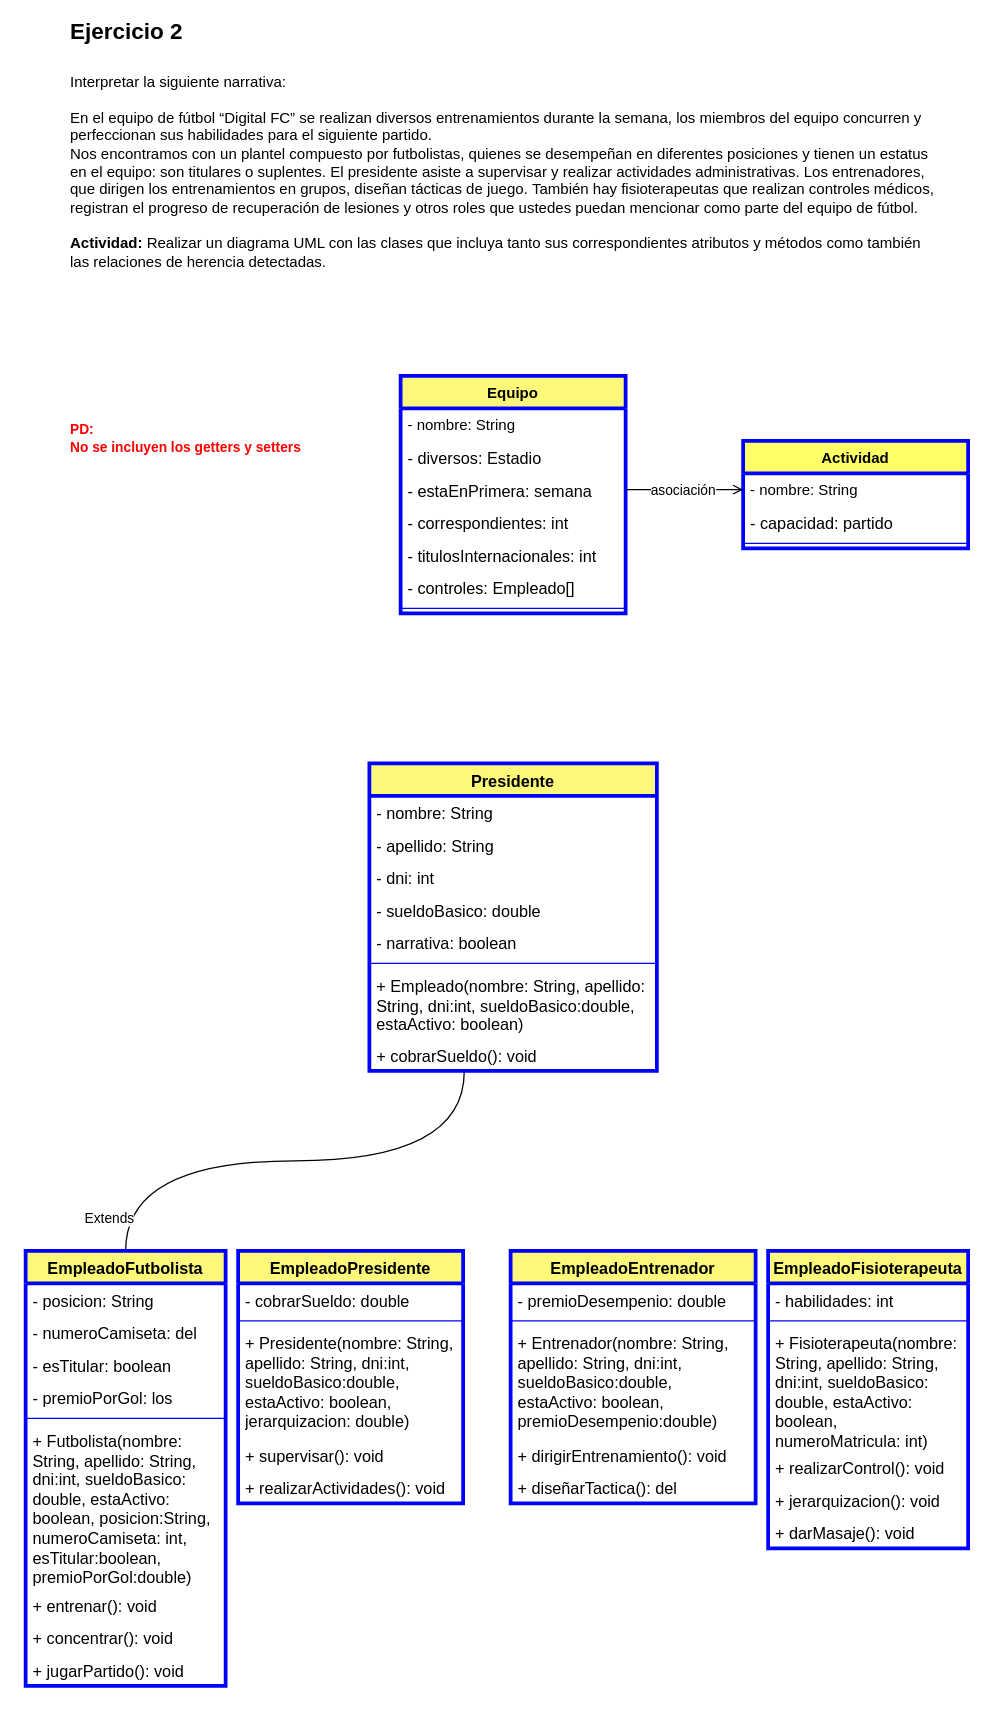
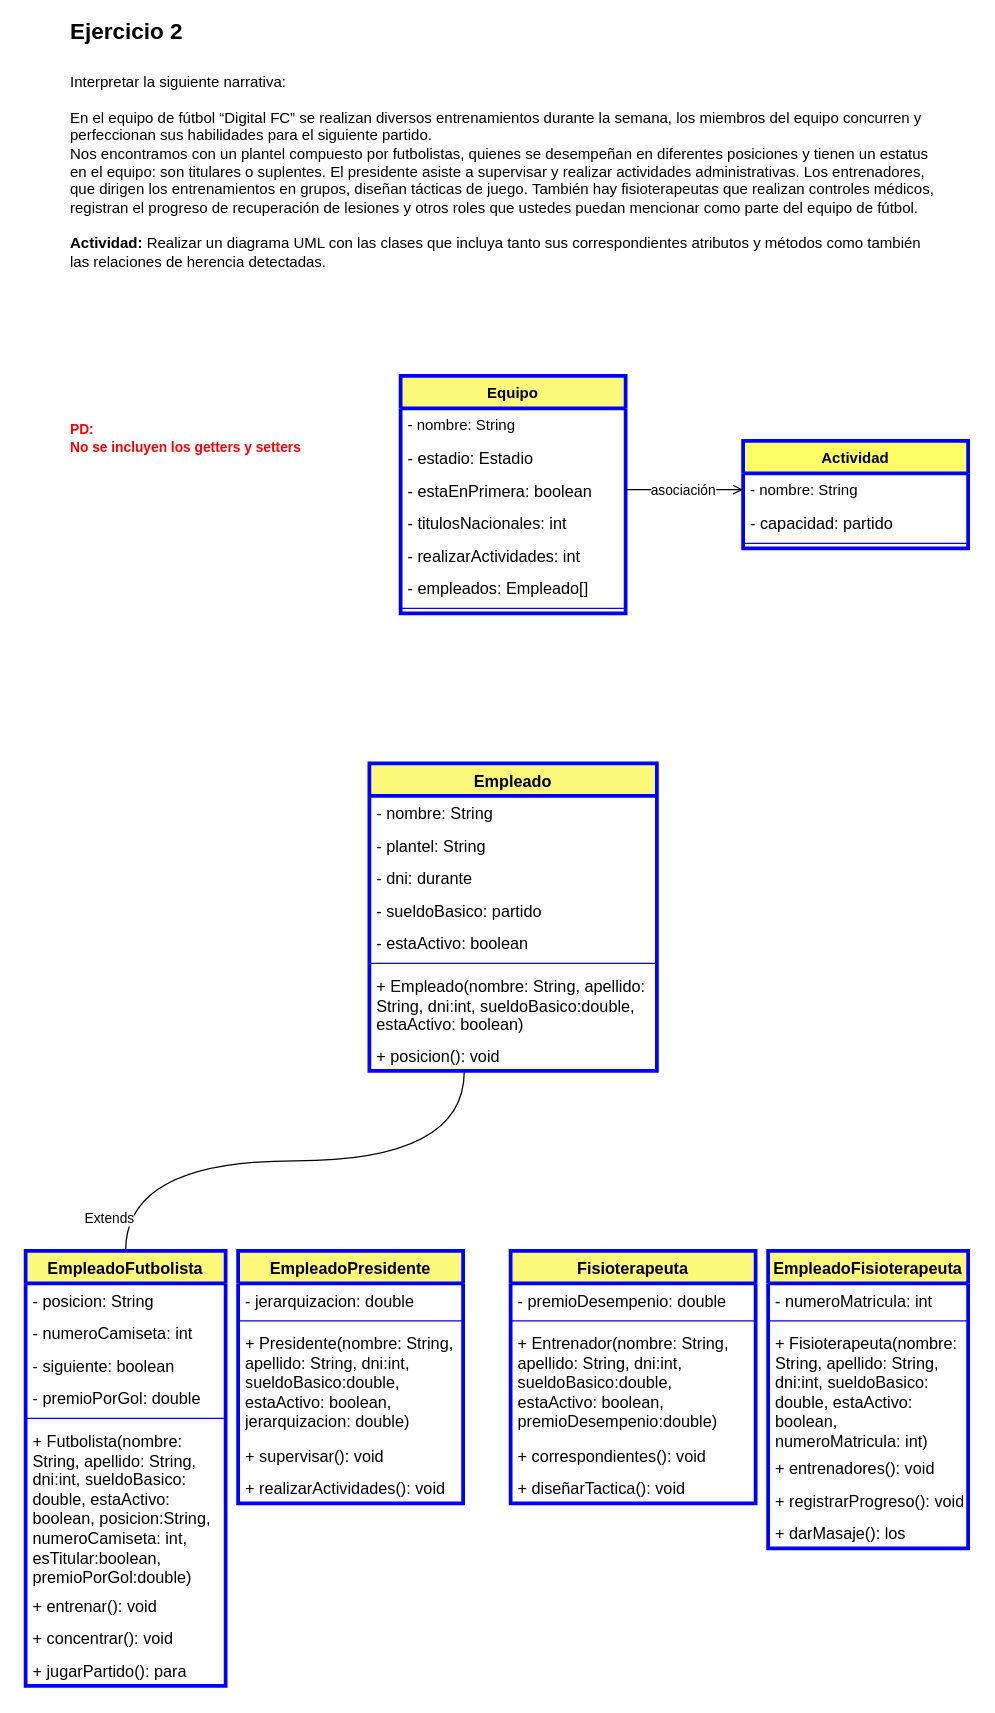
(483, 458) -> (479, 458)
(504, 491) -> (506, 491)
(502, 523) -> (500, 523)
(523, 556) -> (509, 556)
(502, 588) -> (502, 588)
(513, 781) -> (513, 781)
(443, 846) -> (441, 846)
(411, 878) -> (432, 878)
(464, 911) -> (468, 911)
(457, 943) -> (461, 943)
(466, 1056) -> (445, 1056)
(633, 1268) -> (633, 1268)
(335, 1301) -> (342, 1301)
(842, 1301) -> (862, 1301)
(117, 1333) -> (117, 1333)
(111, 1366) -> (111, 1366)
(106, 1398) -> (120, 1398)
(637, 1456) -> (625, 1456)
(874, 1468) -> (867, 1468)
(609, 1488) -> (614, 1488)
(872, 1501) -> (887, 1501)
(853, 1533) -> (848, 1533)
(122, 1671) -> (124, 1671)
